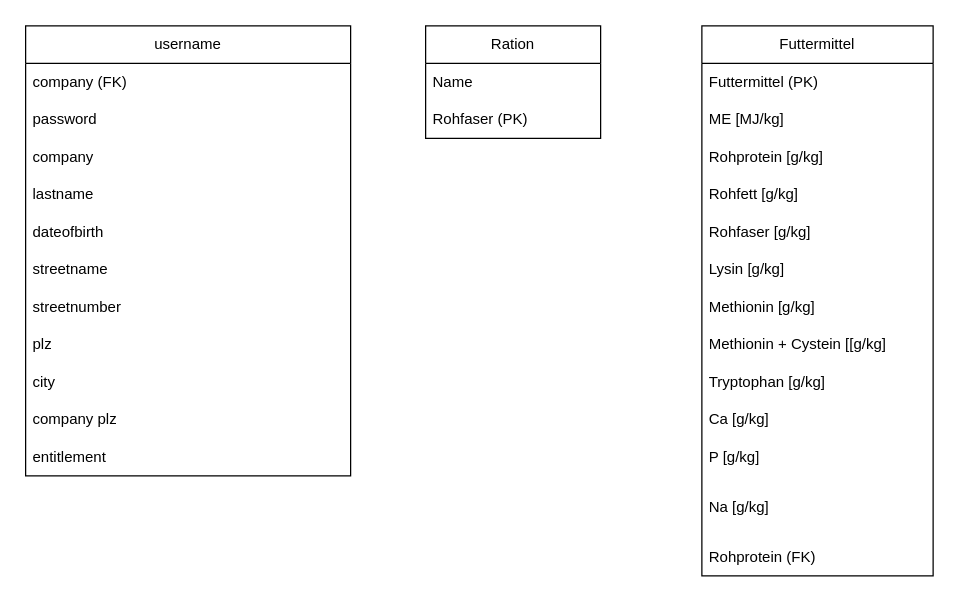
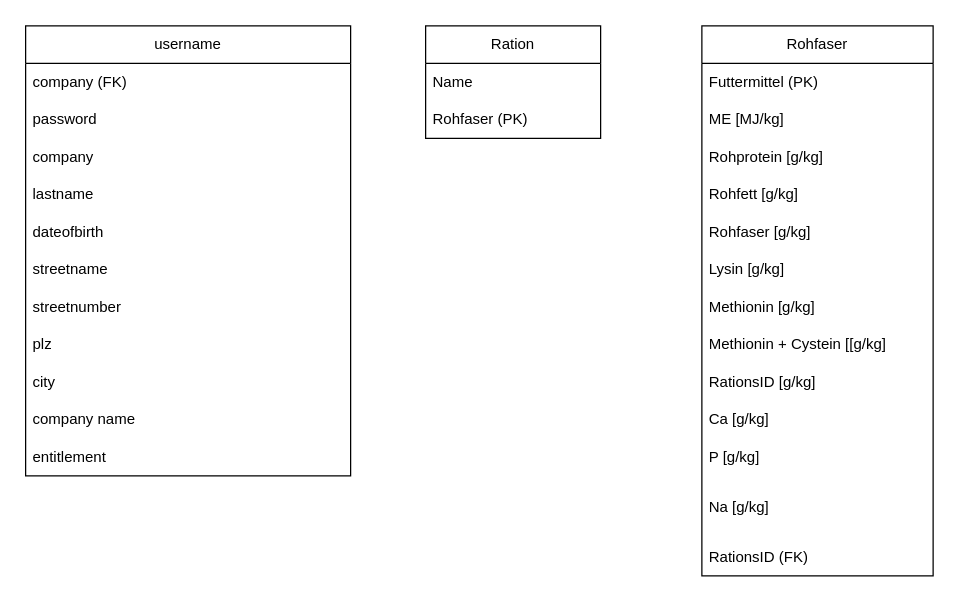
(818, 44) -> (818, 44)
(779, 382) -> (773, 382)
(75, 419) -> (82, 419)
(768, 557) -> (764, 557)
